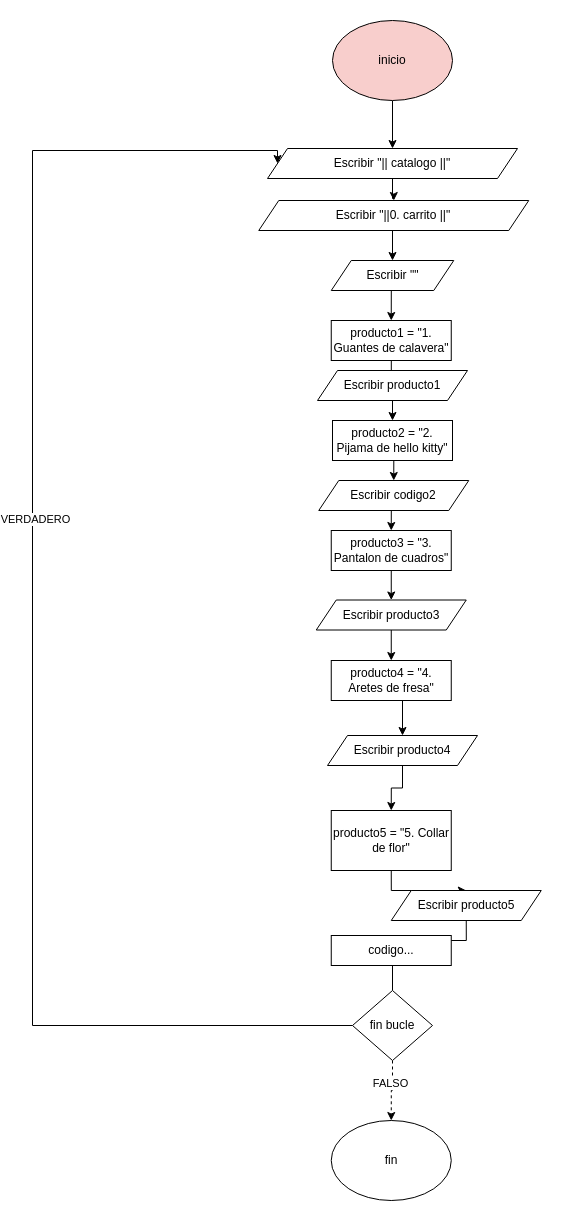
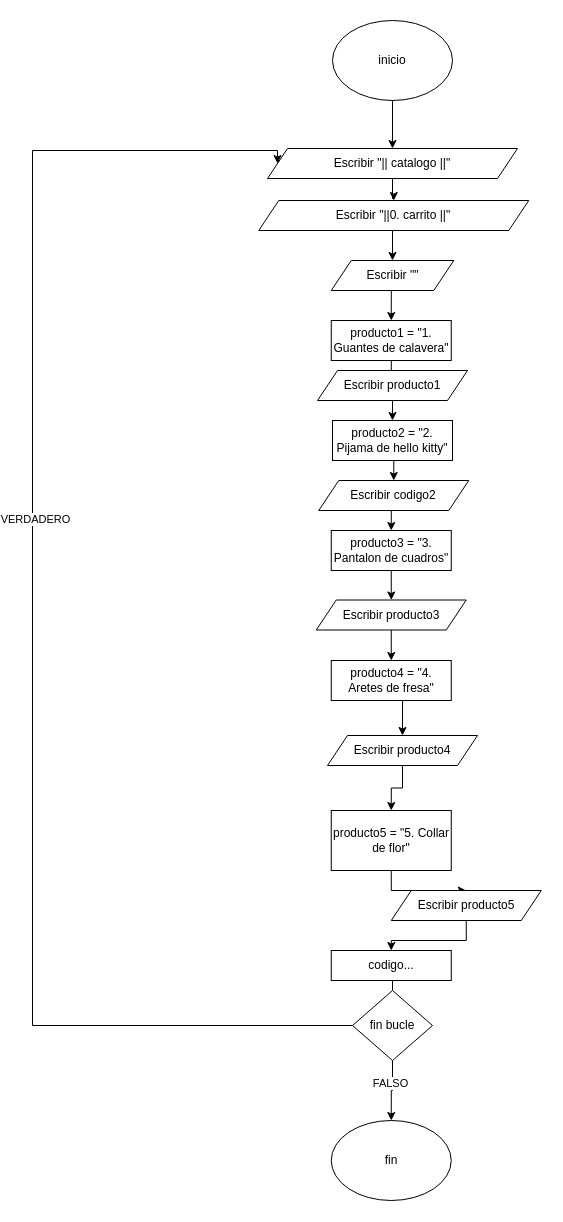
(393, 61) -> (393, 61)
(391, 951) -> (391, 966)
(391, 1101) -> (391, 1101)
